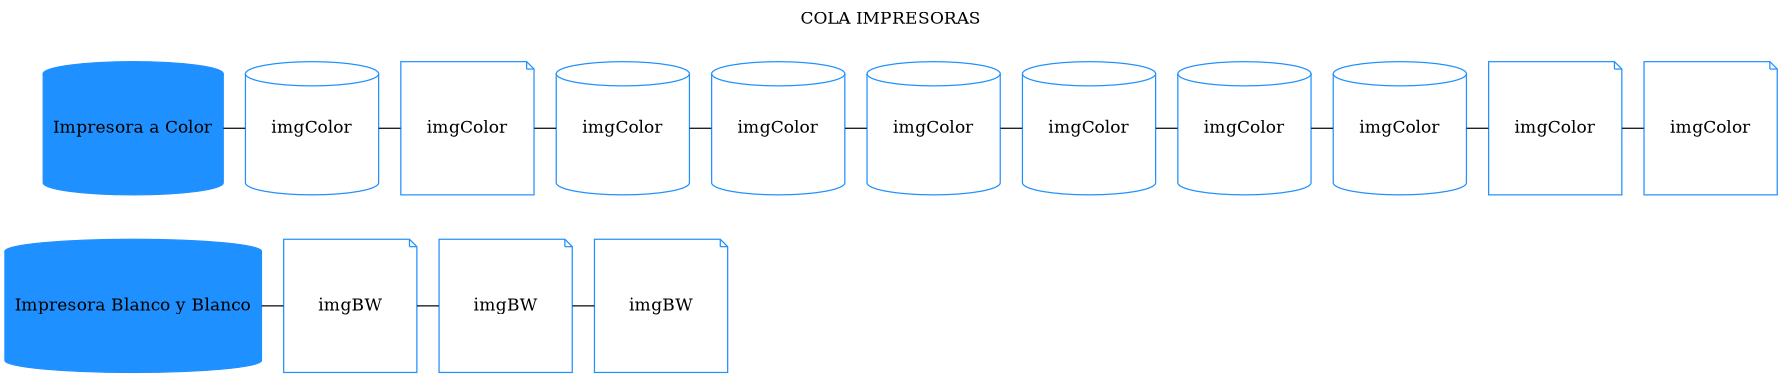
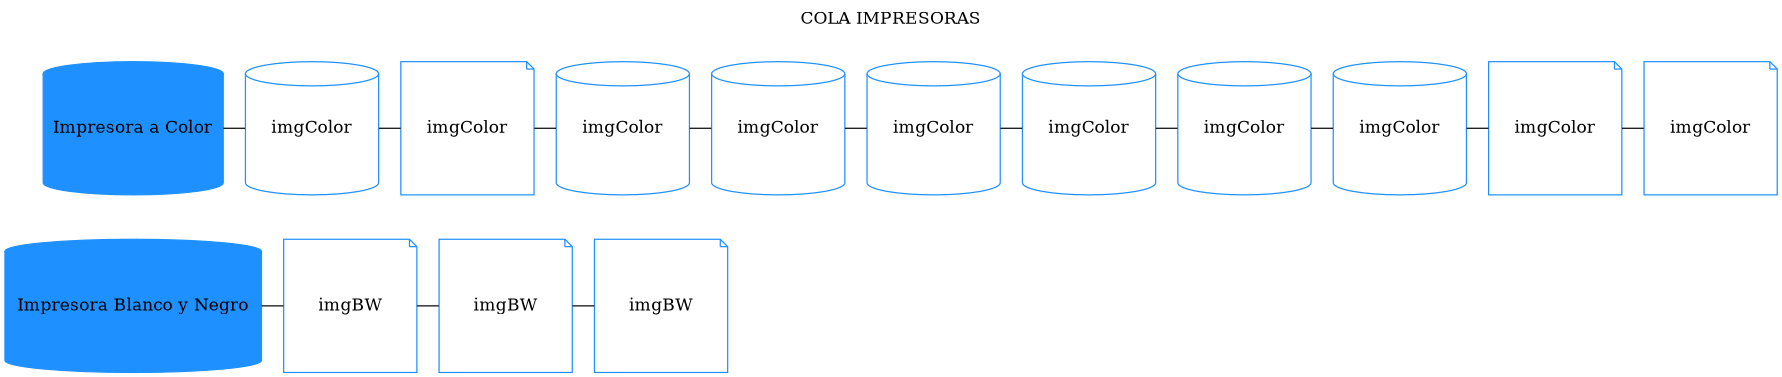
(133, 306) -> (133, 306)
